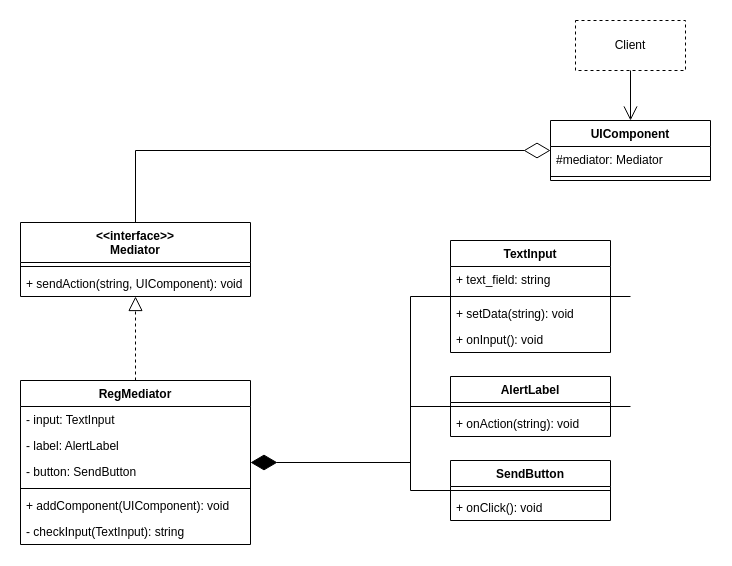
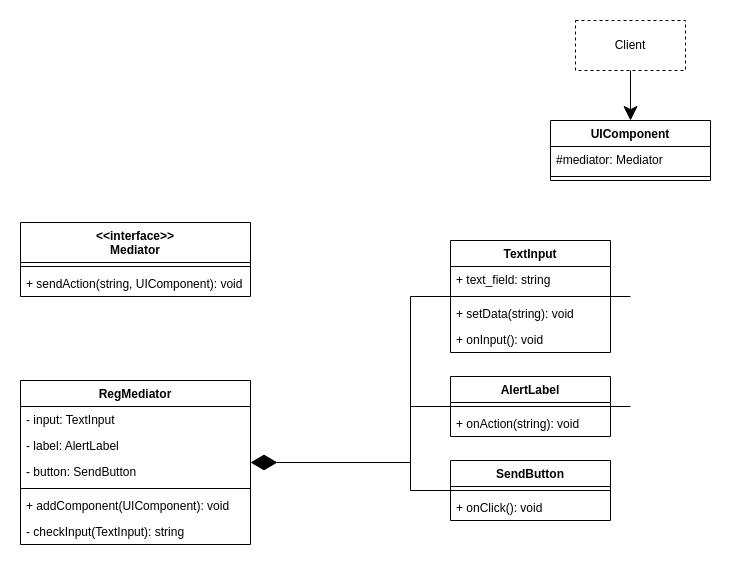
(631, 111) -> (631, 108)
(294, 151) -> none
(136, 346) -> none
